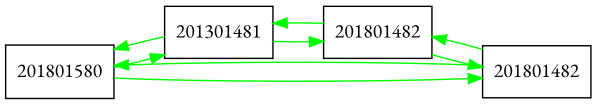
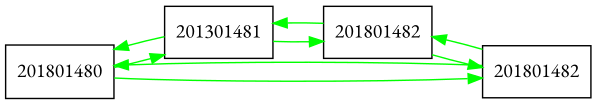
(60, 72) -> (60, 72)
